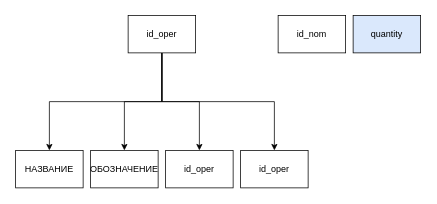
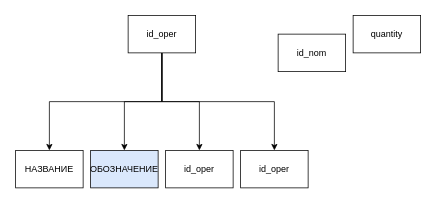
(312, 34) -> (312, 53)
(387, 34) -> (387, 34)
(124, 169) -> (124, 169)
